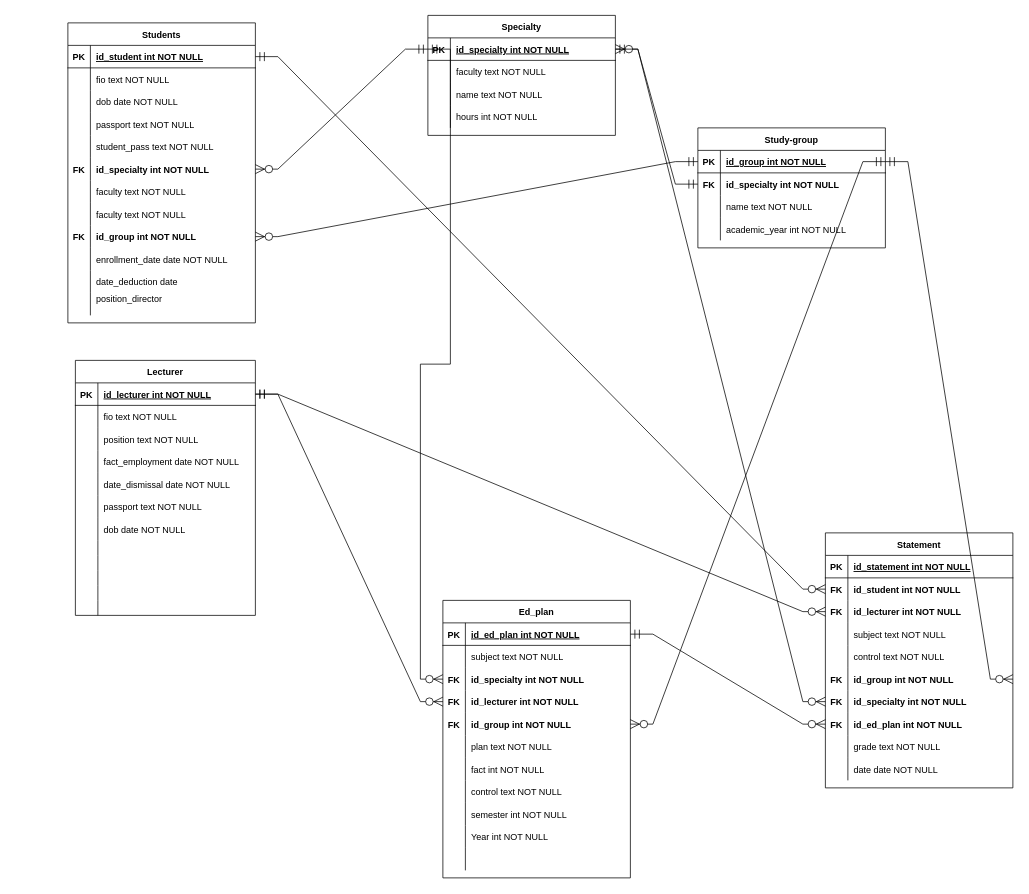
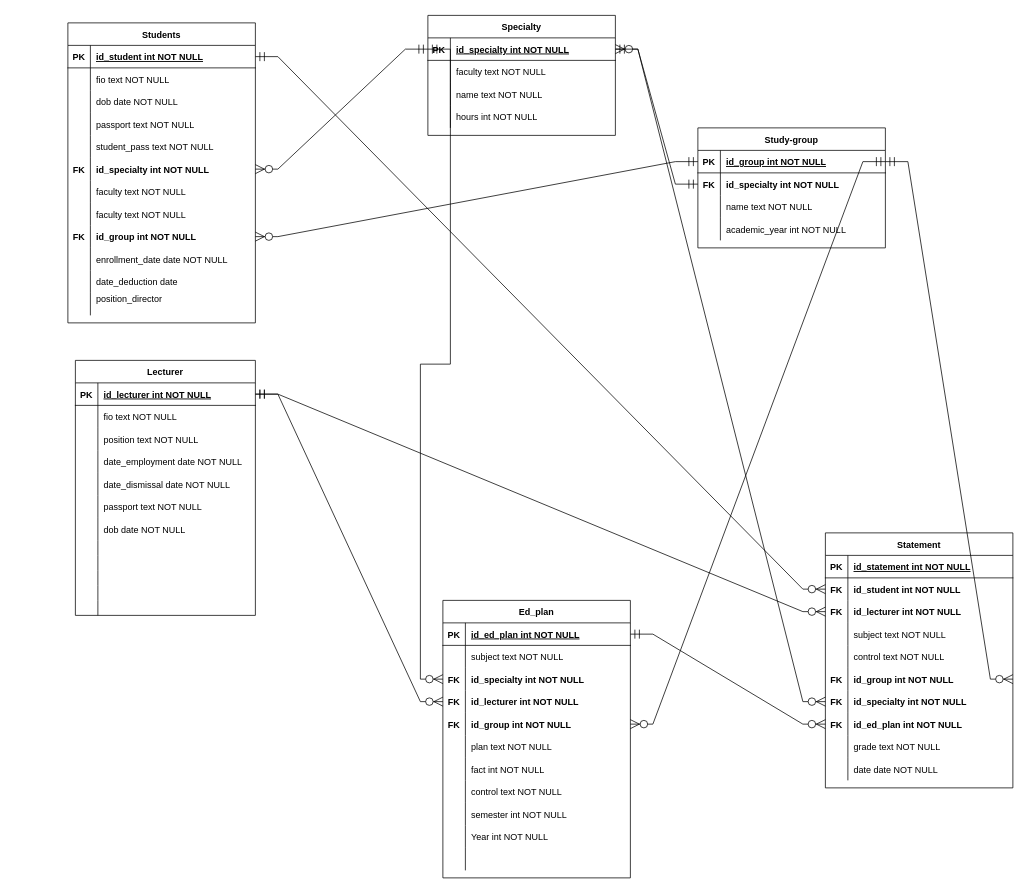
(172, 462) -> (172, 462)
